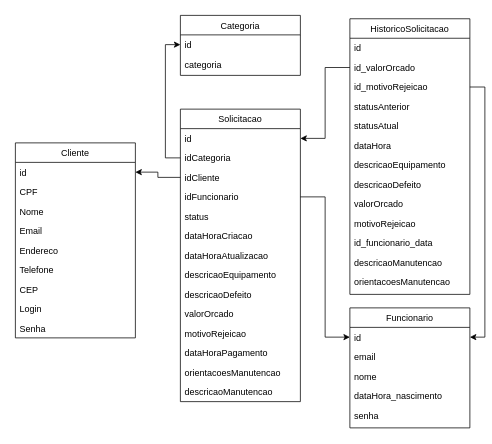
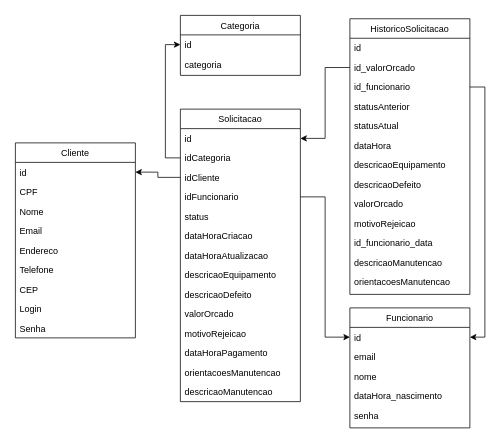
(393, 87) -> (386, 87)
